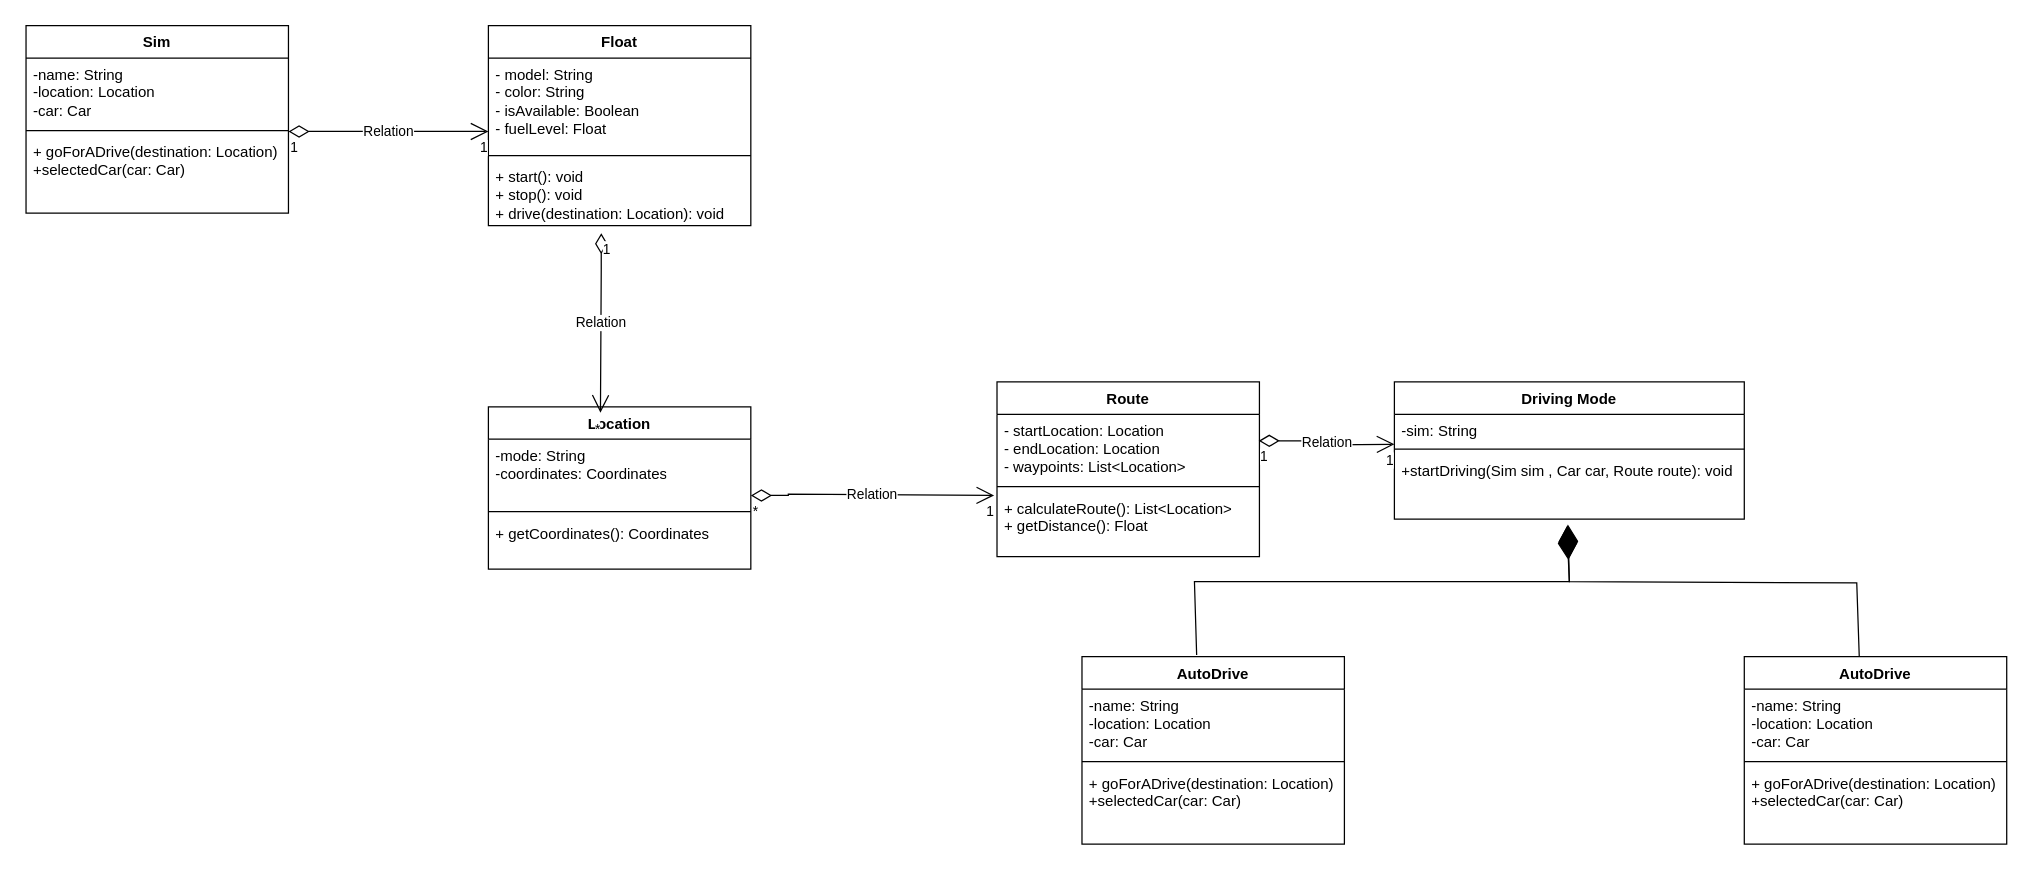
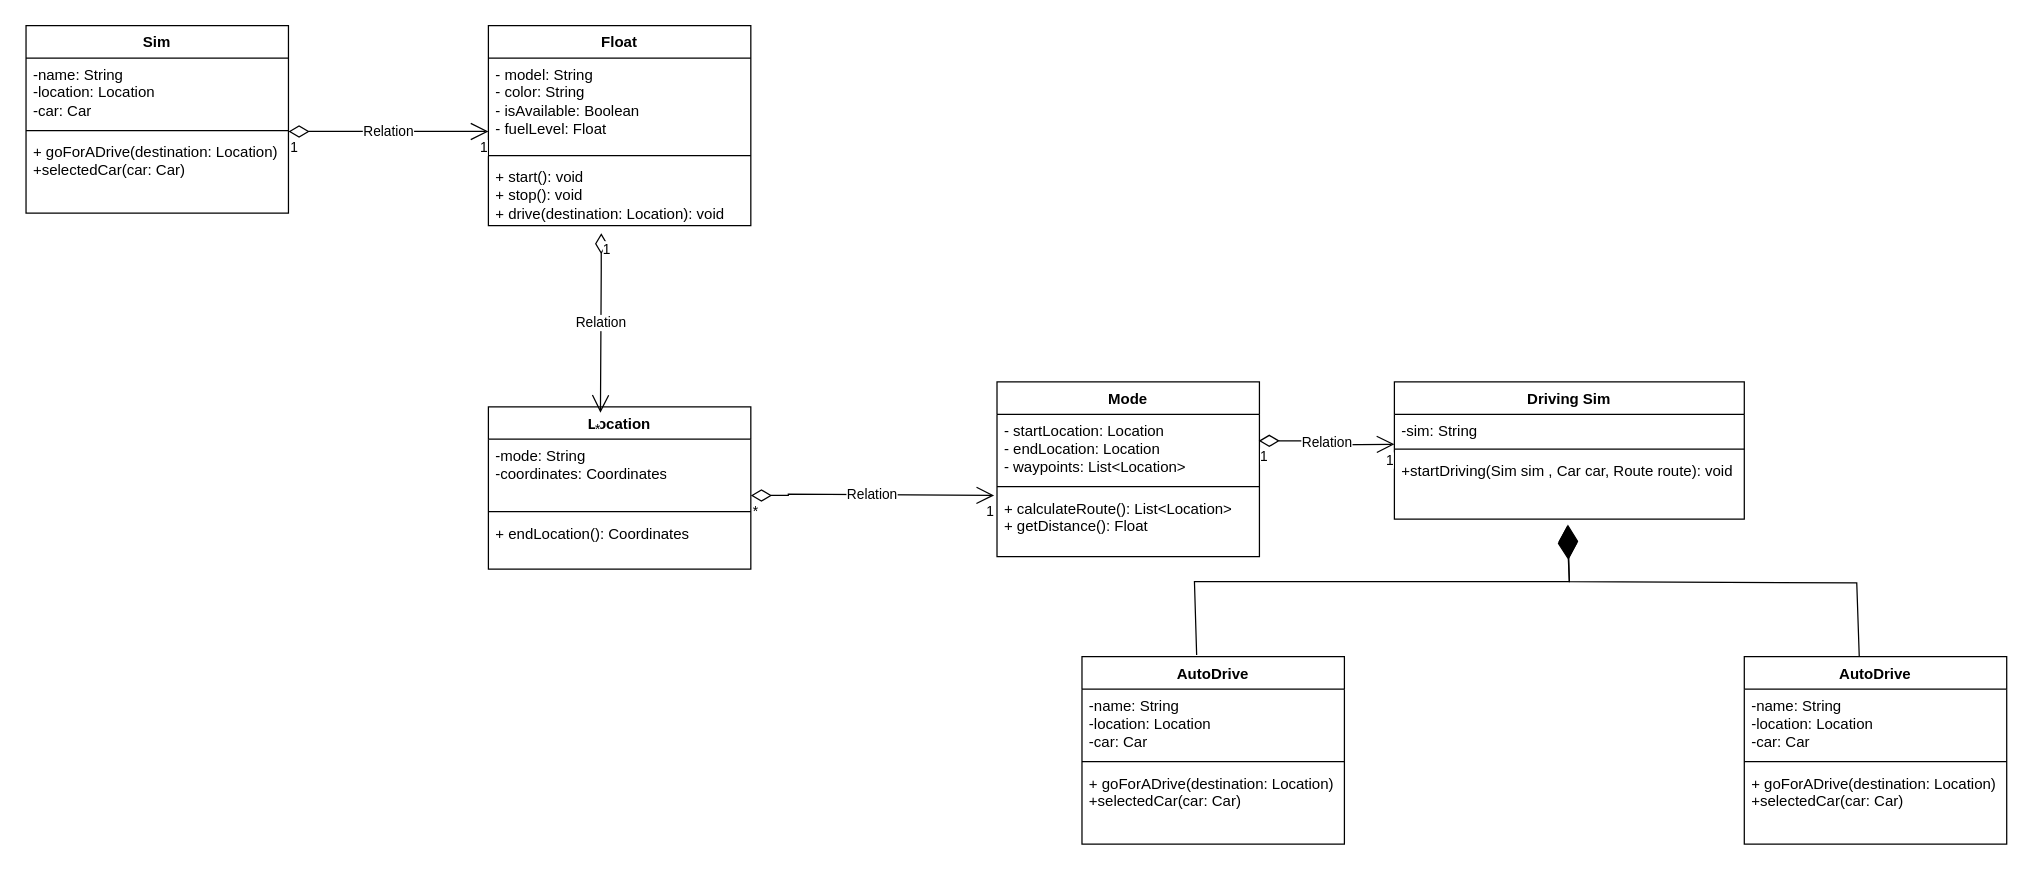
(1128, 400) -> (1128, 400)
(1569, 400) -> (1569, 400)
(616, 535) -> (603, 535)
